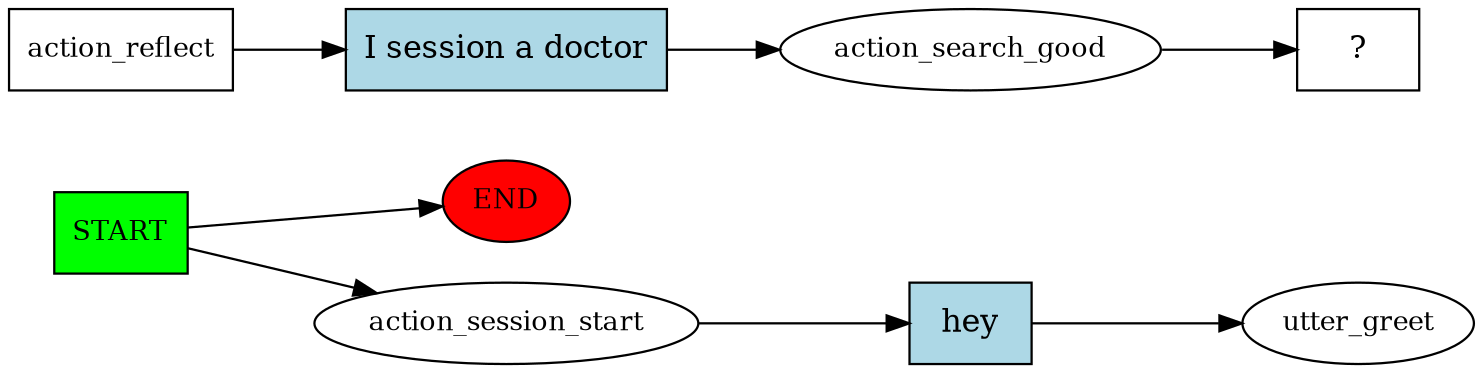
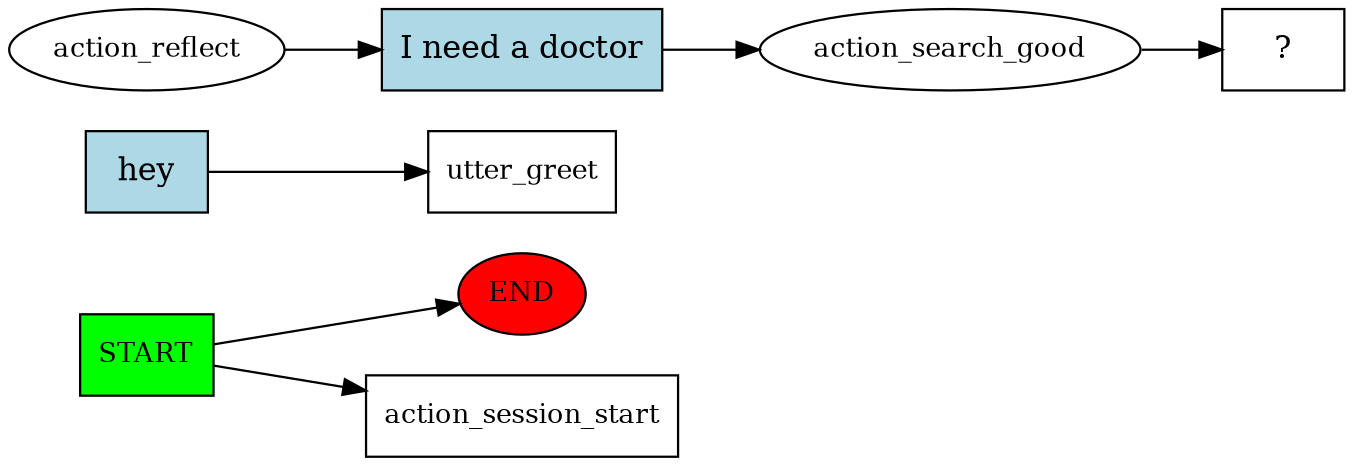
(121, 50) -> (147, 50)
(506, 50) -> (522, 50)
(506, 323) -> (522, 416)
(793, 323) -> none
(1358, 323) -> (522, 172)
